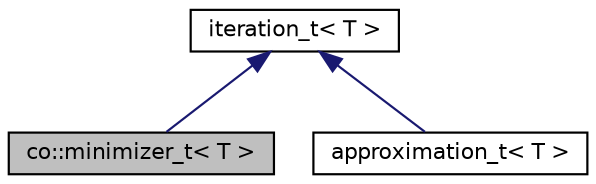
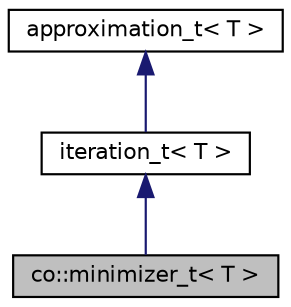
(381, 99) -> (146, 104)
